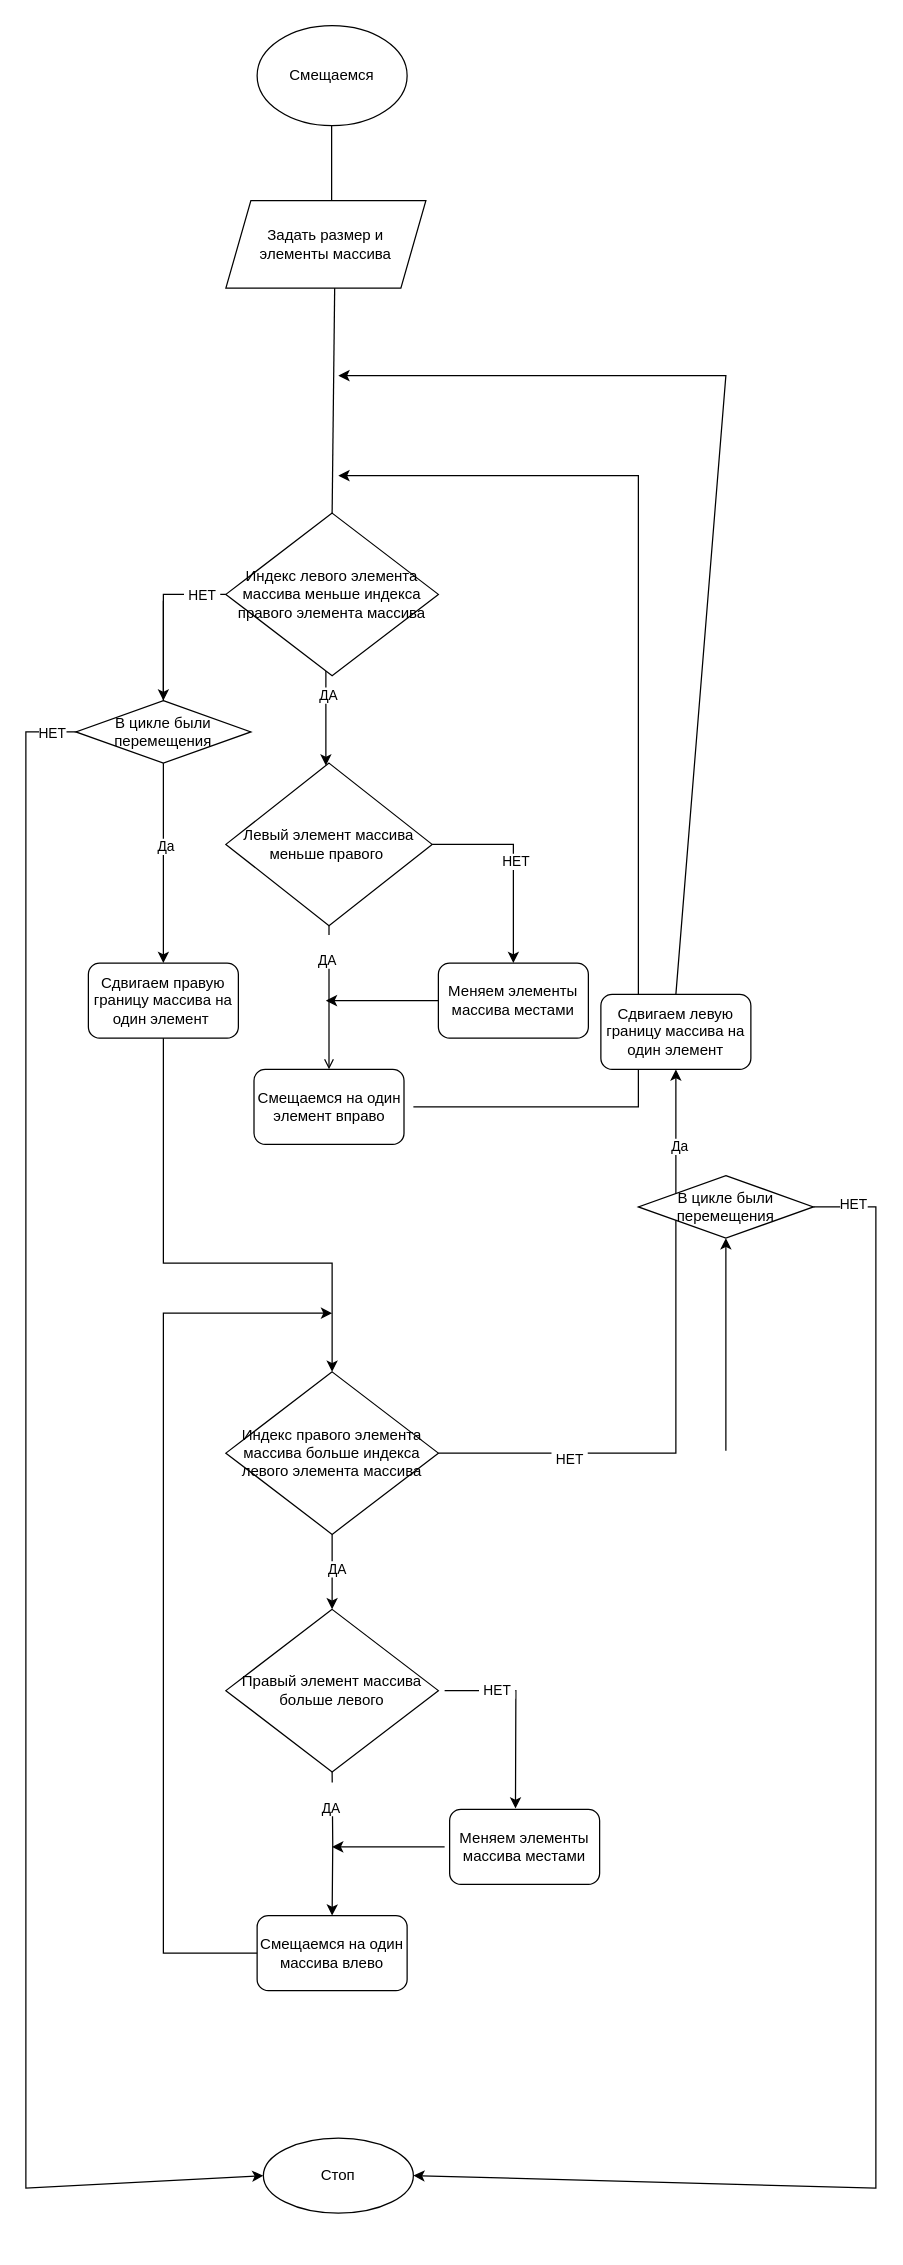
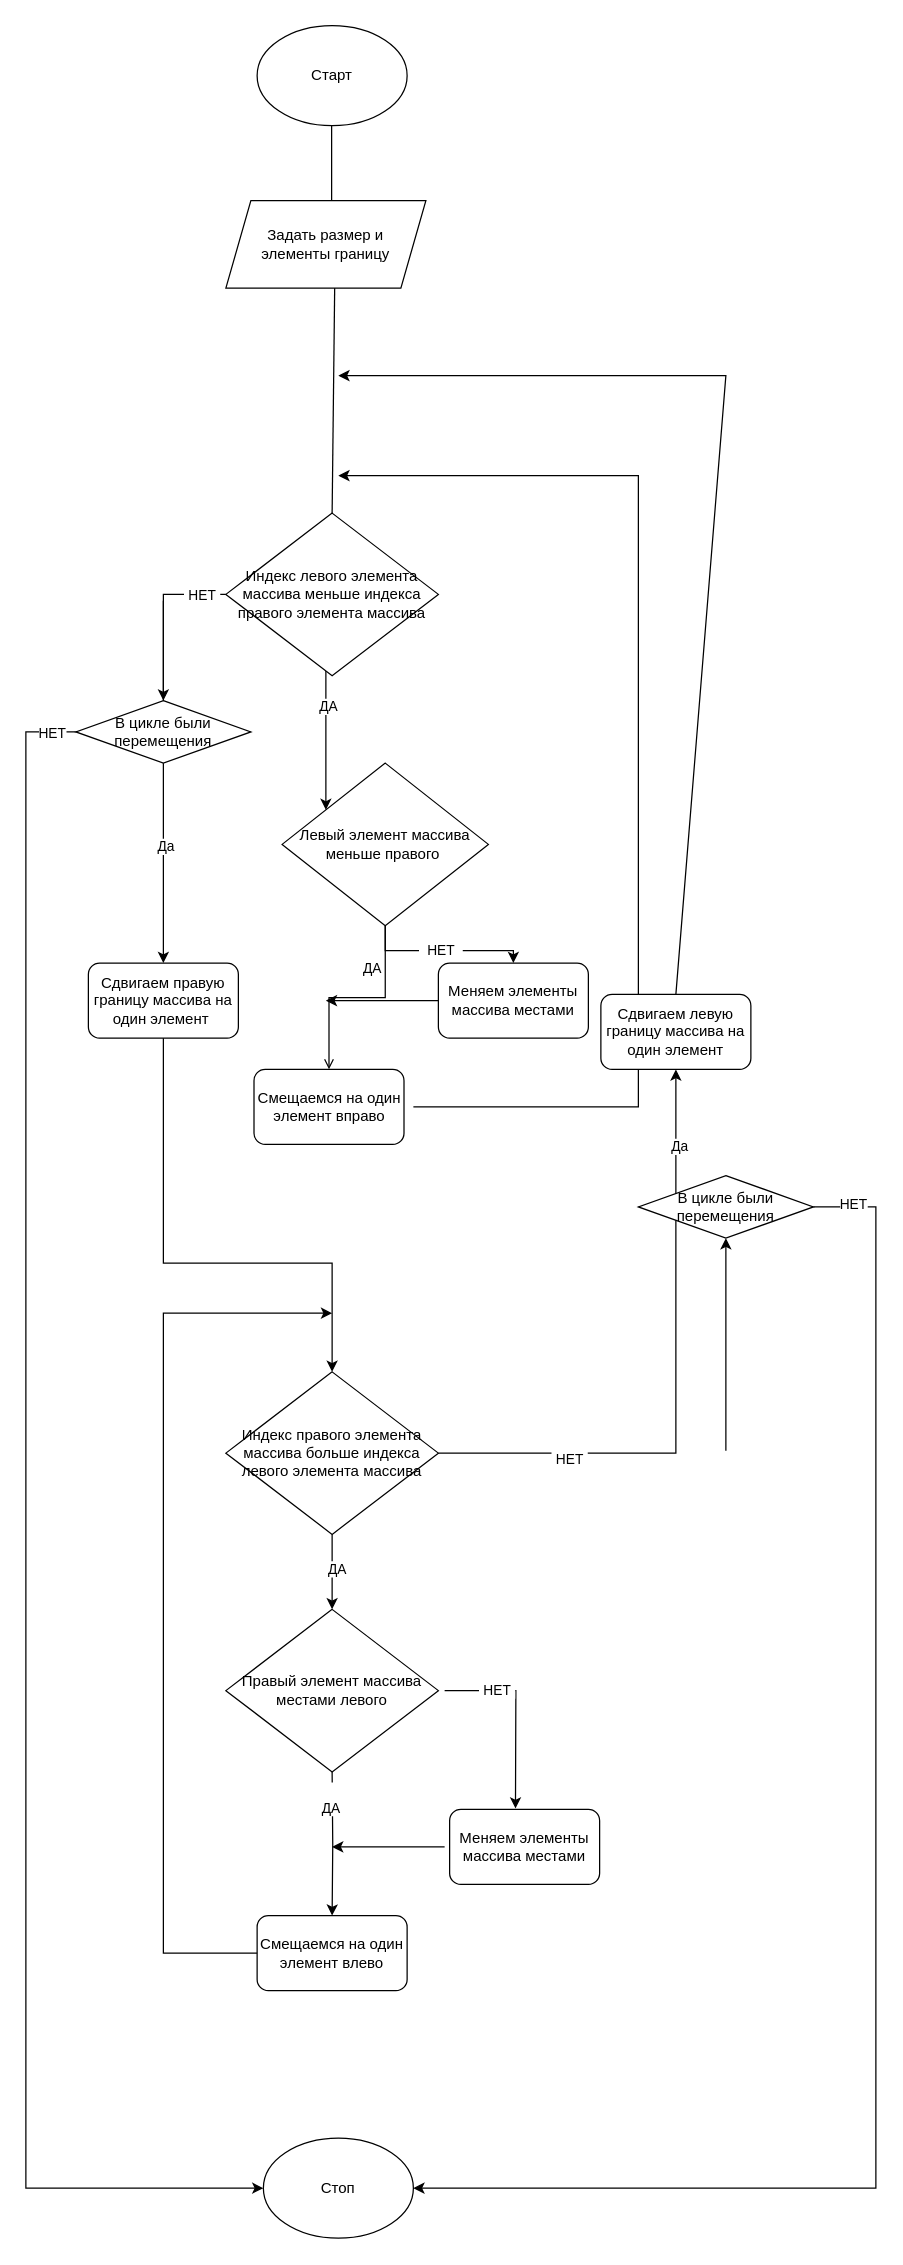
(332, 76) -> (332, 76)
(326, 244) -> (326, 244)
(329, 844) -> (385, 844)
(332, 1691) -> (332, 1691)
(332, 1953) -> (332, 1953)
(338, 2176) -> (338, 2188)
